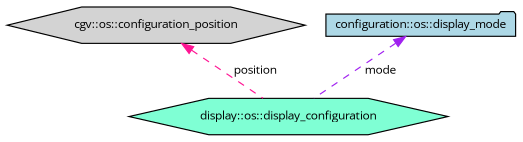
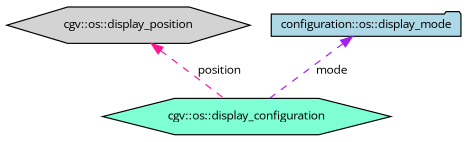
(156, 25) -> (128, 25)
(288, 117) -> (247, 117)
